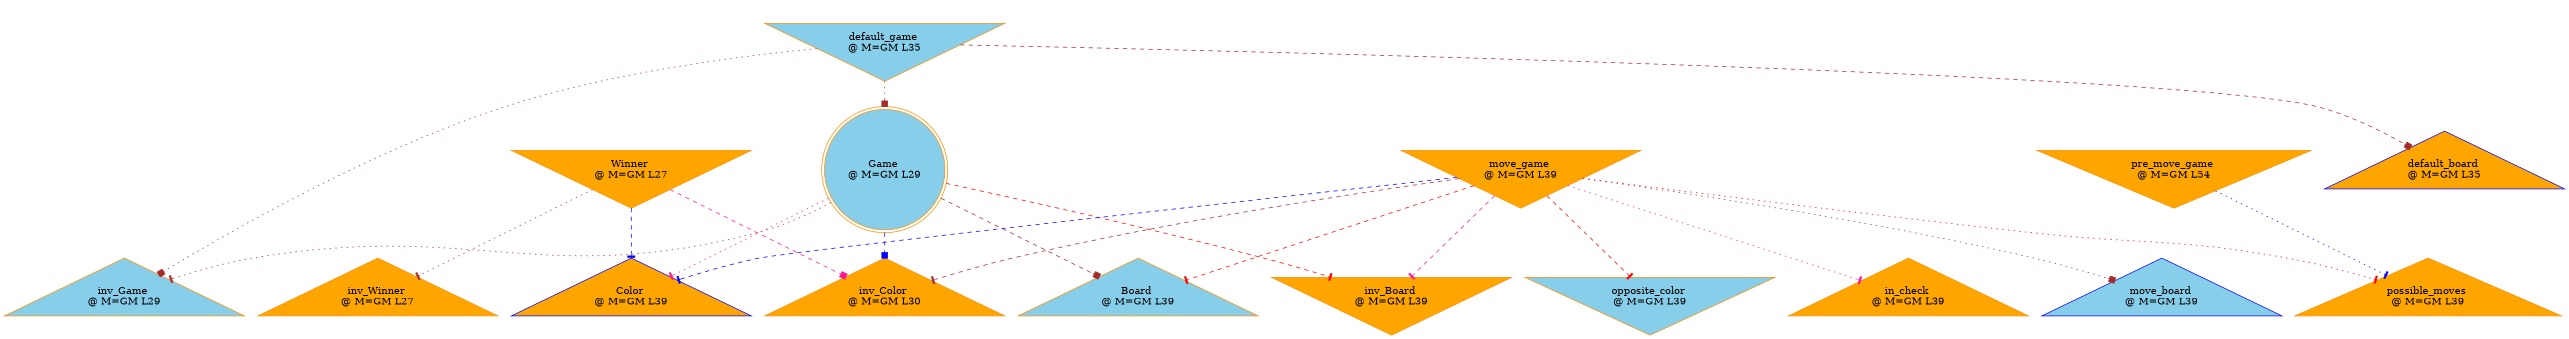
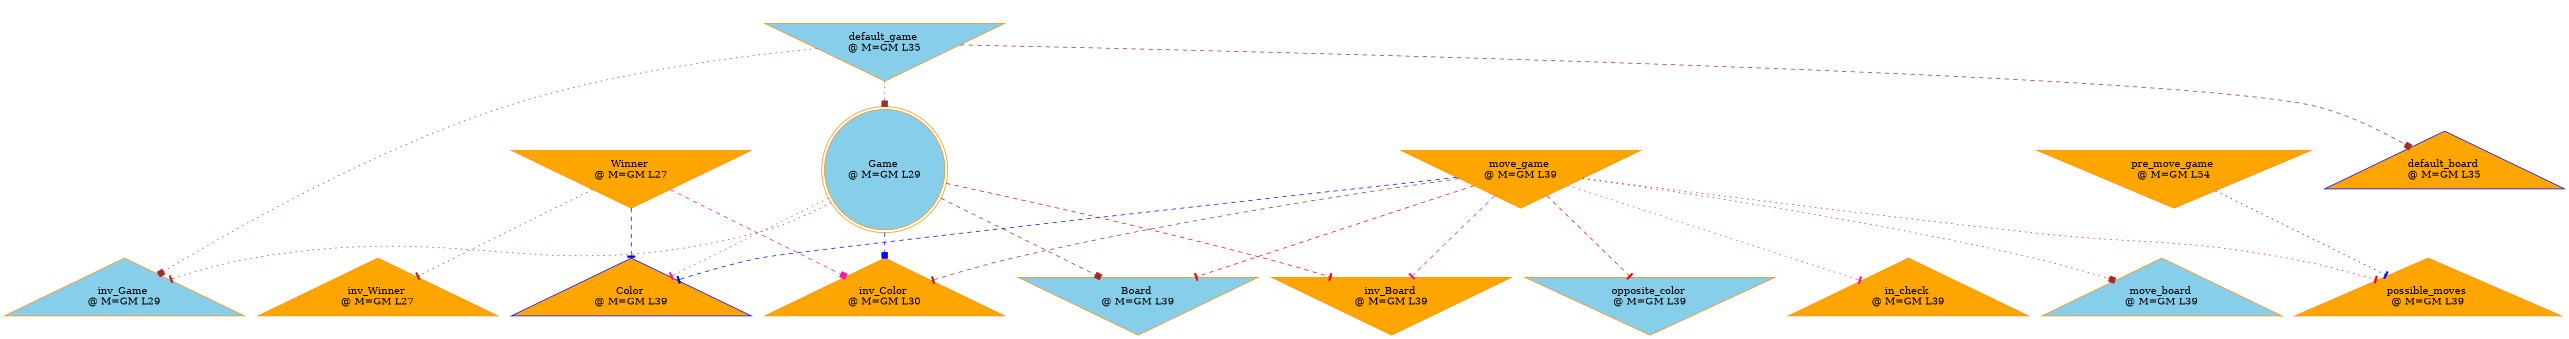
(1138, 297) -> (1138, 297)
(2162, 297) -> (2162, 297)
